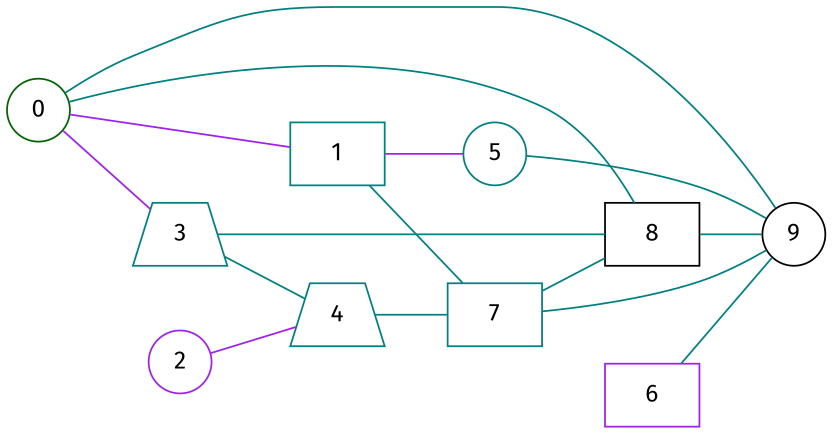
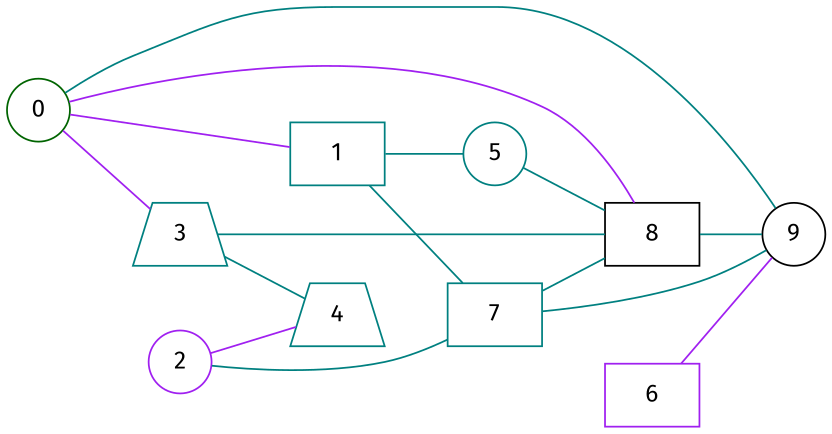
(374, 68) -> (374, 68)
(424, 154) -> (424, 154)
(650, 174) -> (564, 189)
(727, 311) -> (727, 311)
(411, 315) -> (332, 369)
